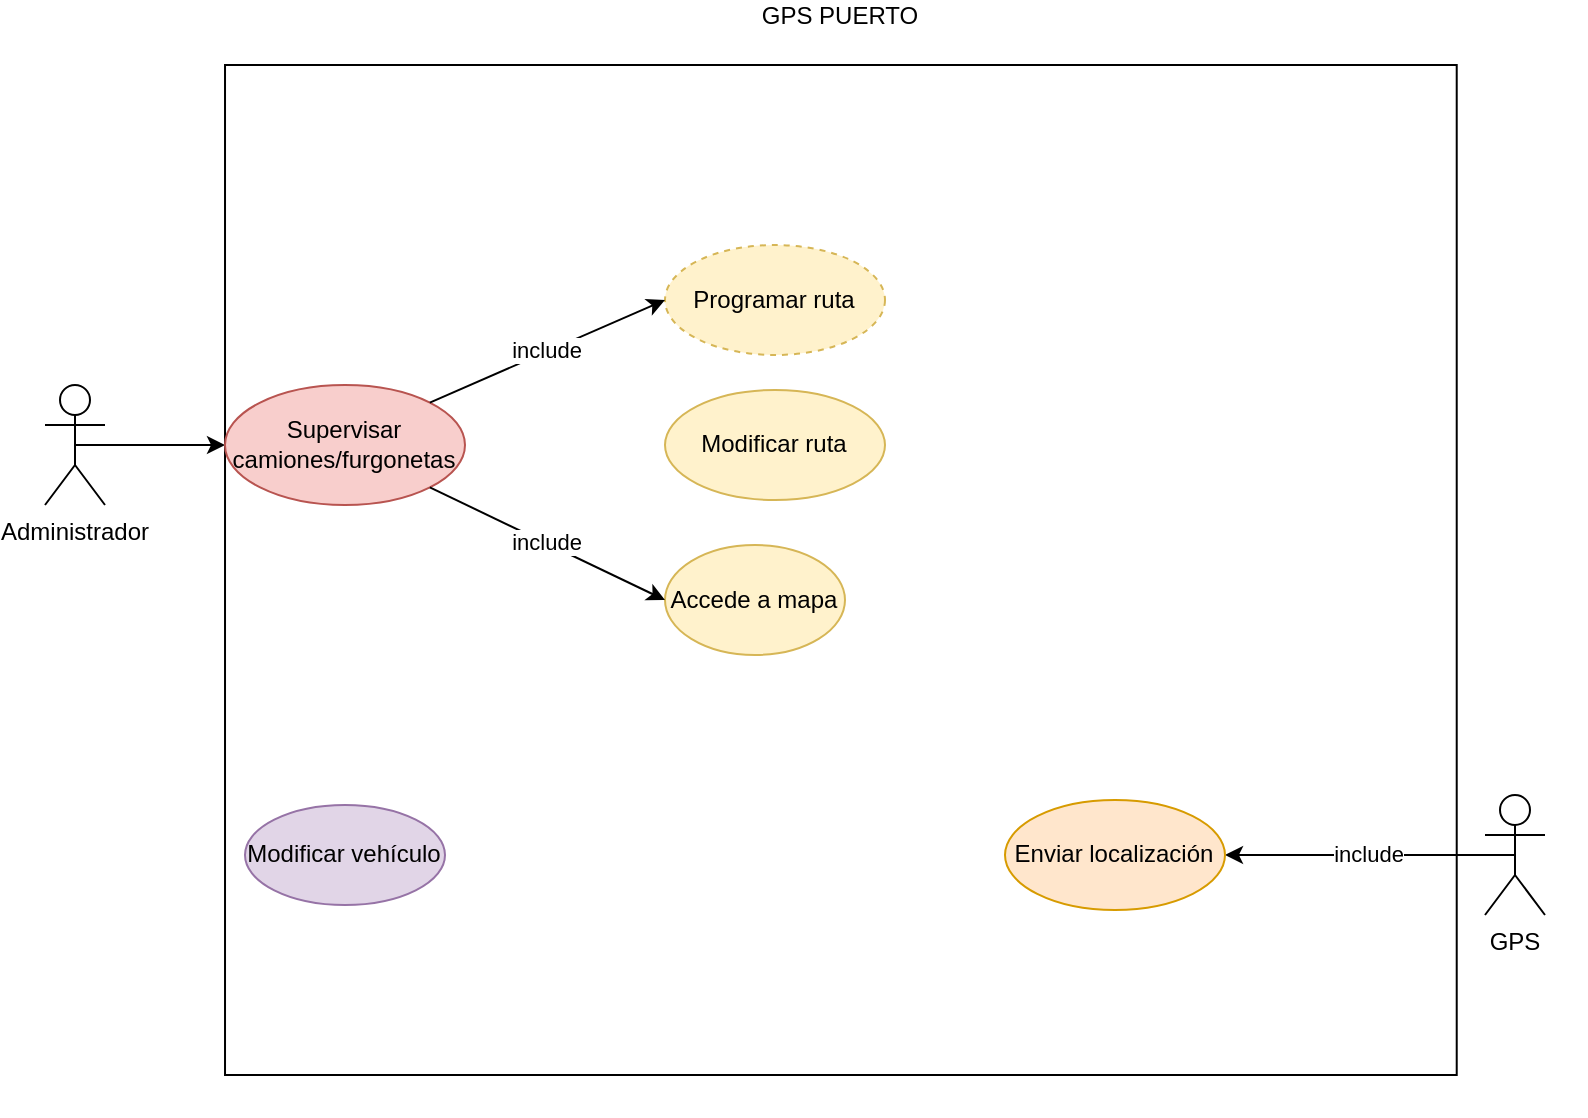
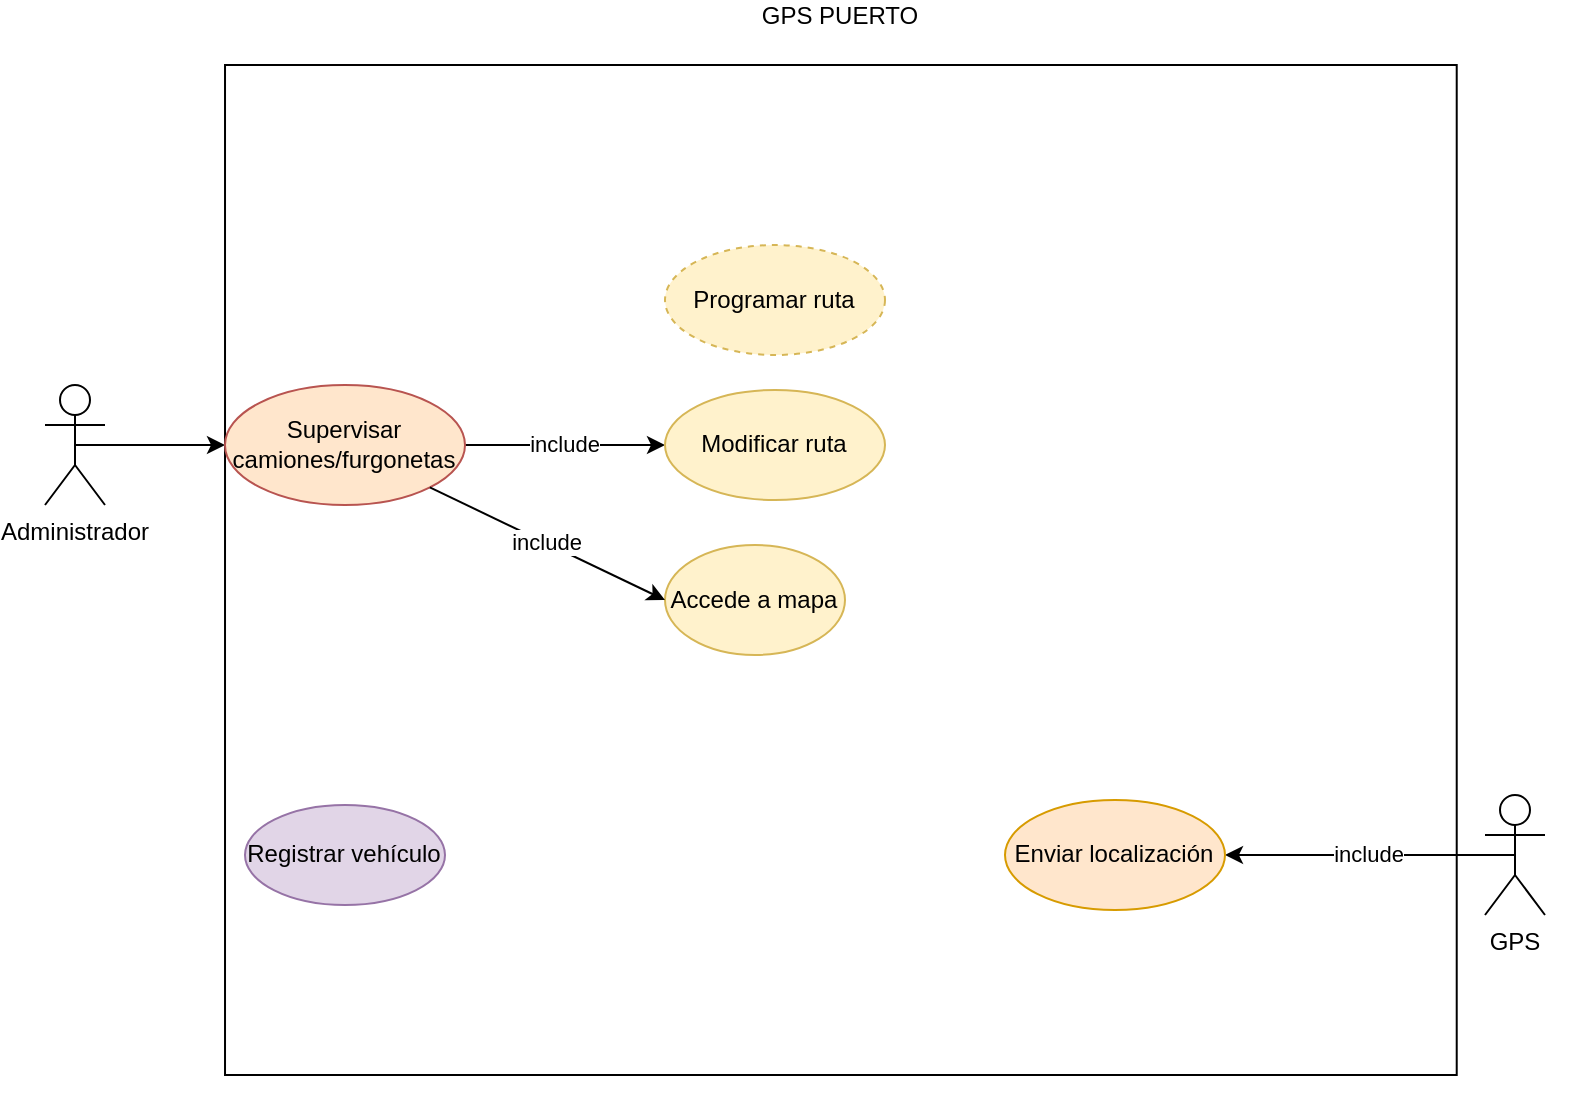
(591, 332) -> none
(345, 445) -> (345, 445)
none -> (558, 445)
(345, 855) -> (345, 855)
